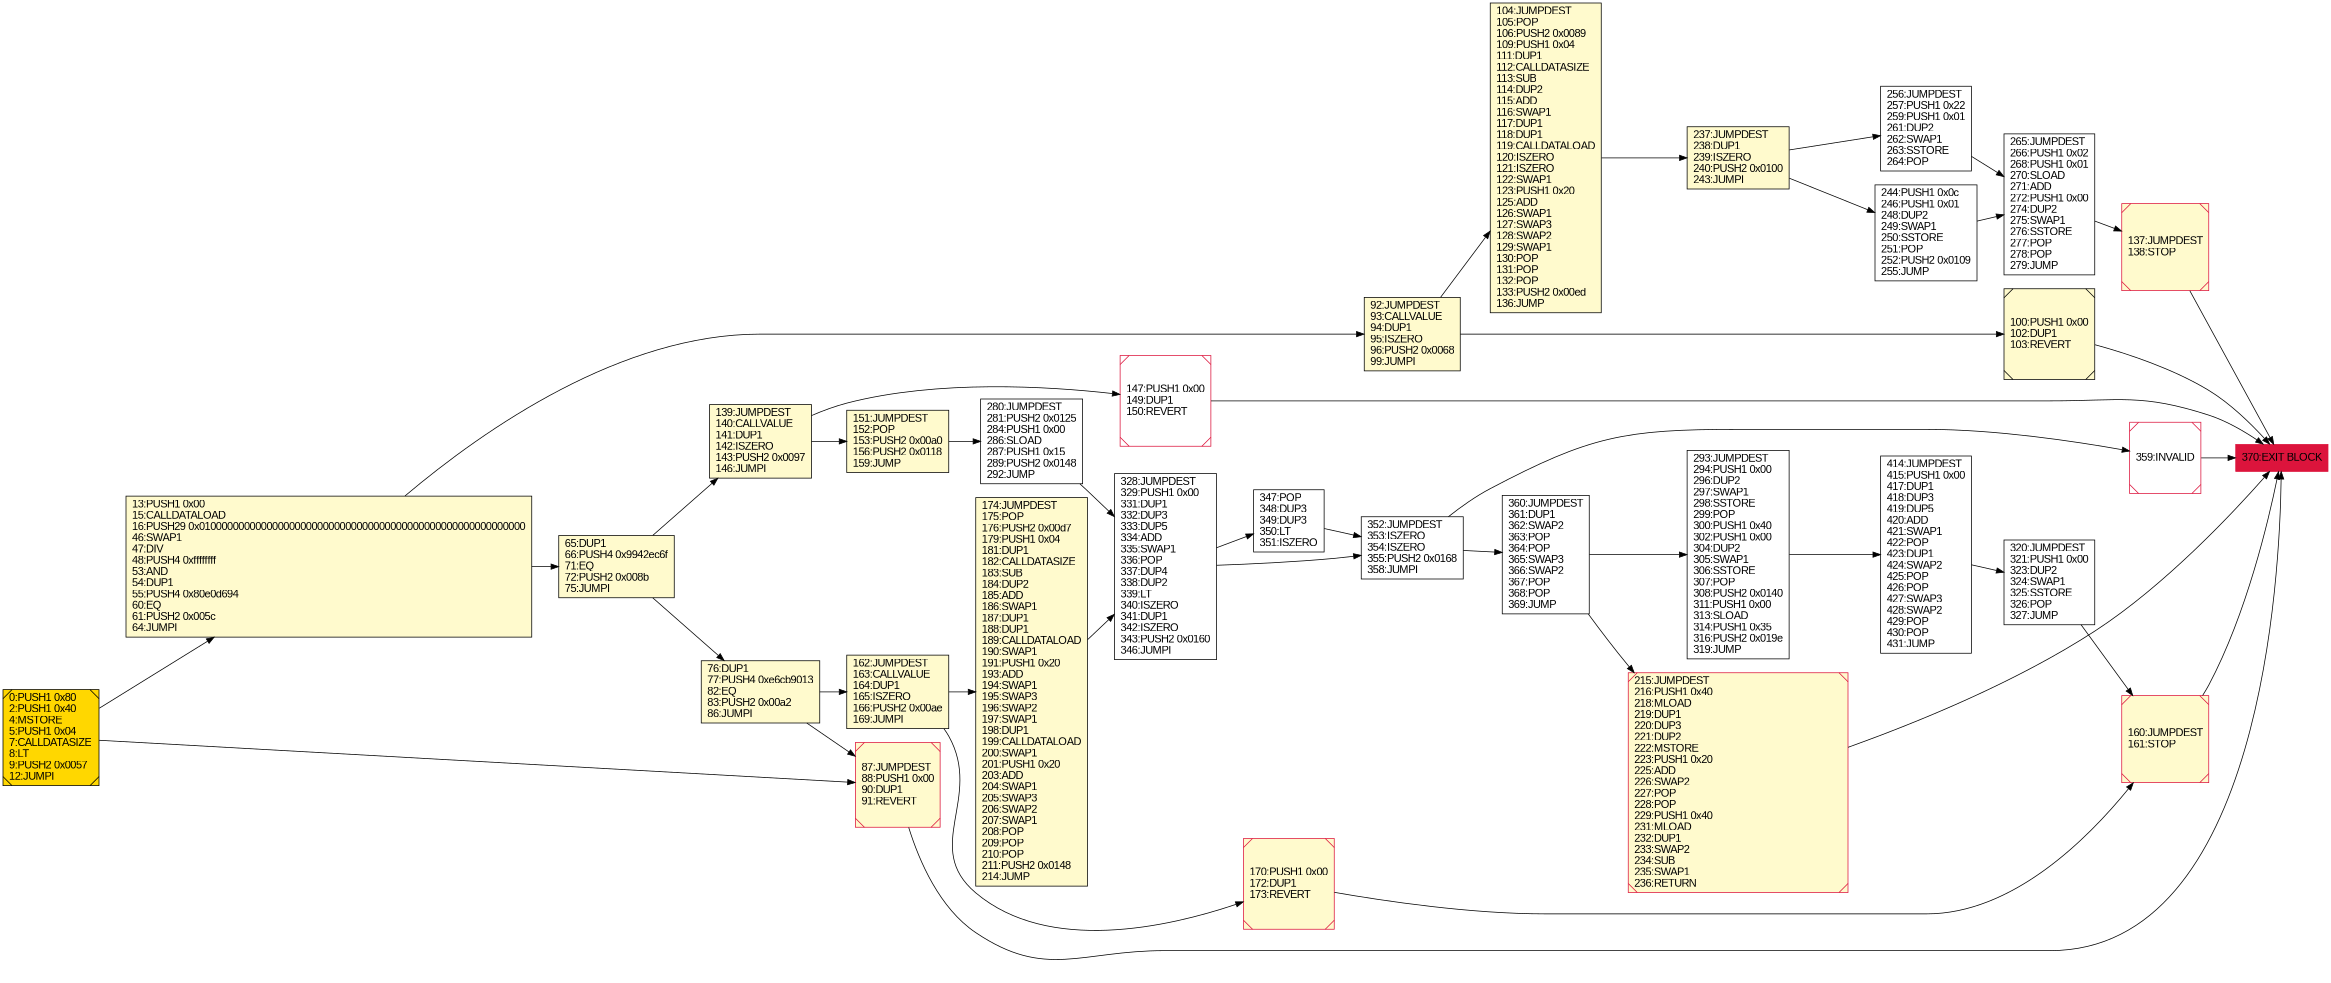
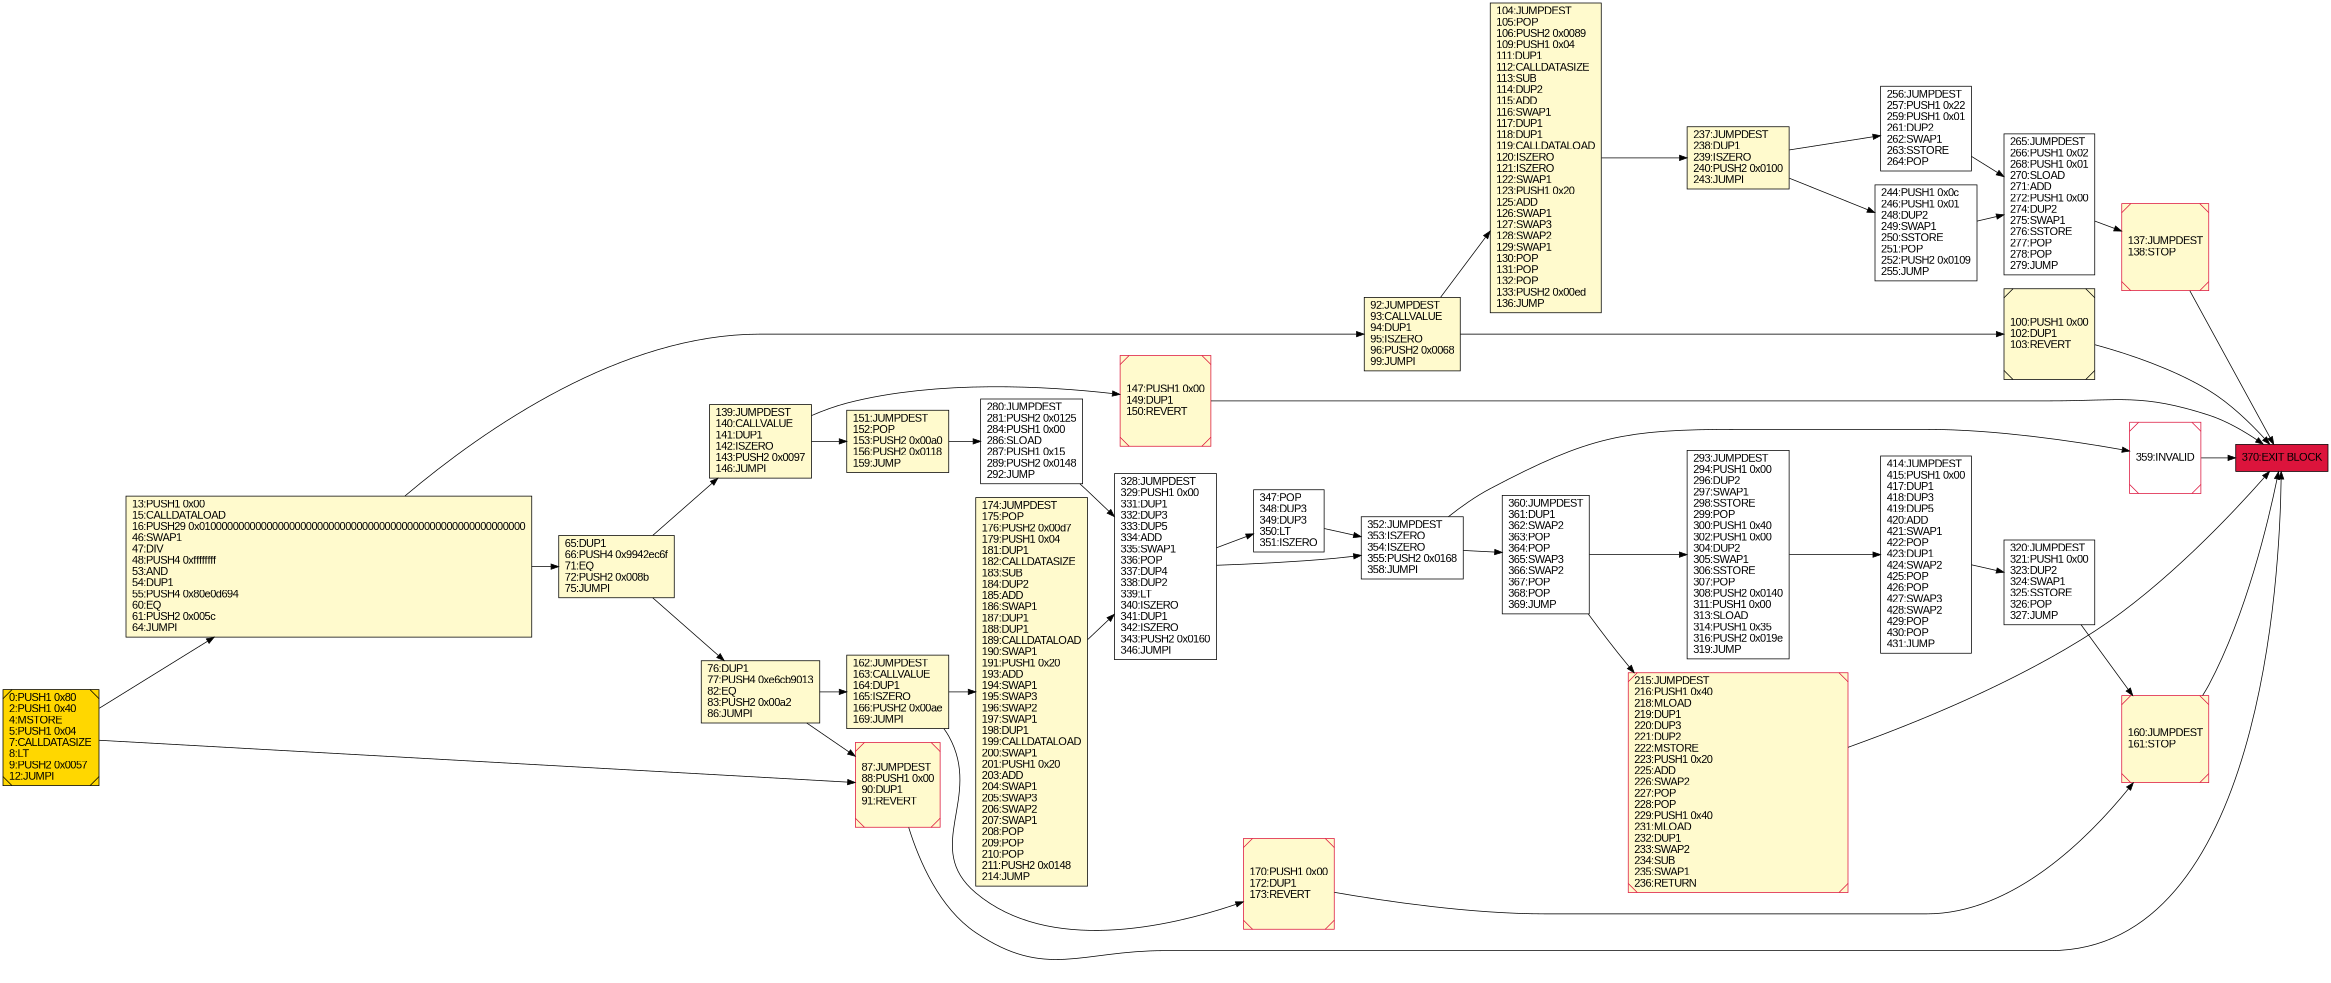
(1166, 401) -> (1166, 401)
(2282, 458) -> (2282, 458)
